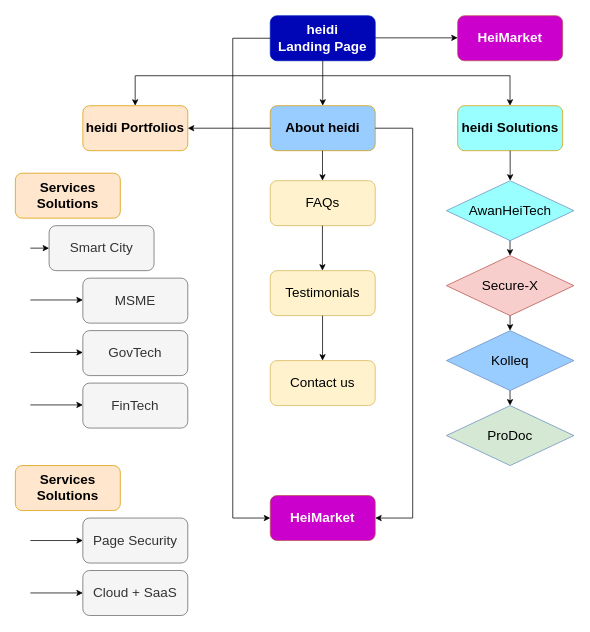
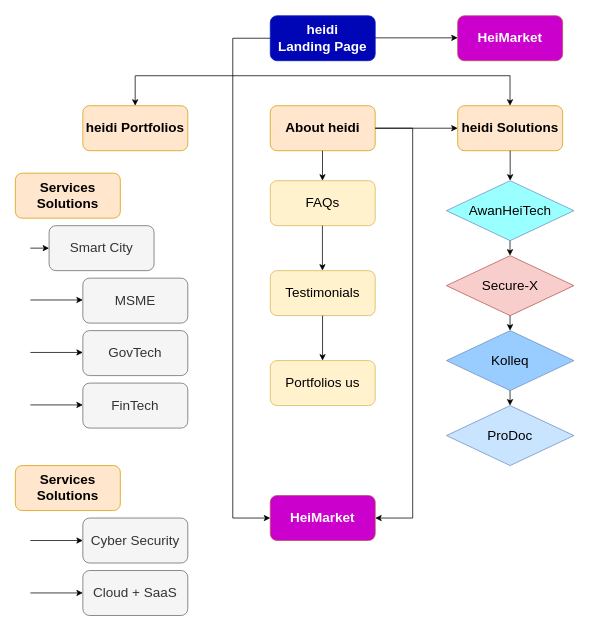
(323, 80) -> none
(234, 128) -> none
(323, 128) -> (323, 128)
none -> (433, 128)
(510, 128) -> (510, 128)
(323, 383) -> (323, 383)
(510, 435) -> (510, 435)
(135, 540) -> (135, 540)
